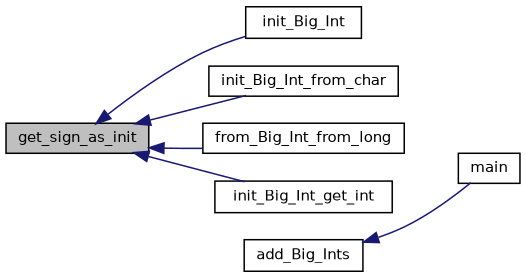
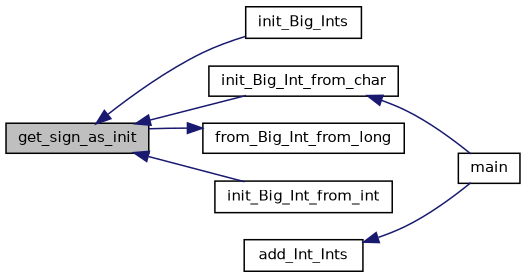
(304, 23) -> (304, 23)
none -> (429, 123)
(183, 148) -> (168, 128)
(304, 197) -> (304, 197)
(304, 255) -> (304, 255)
